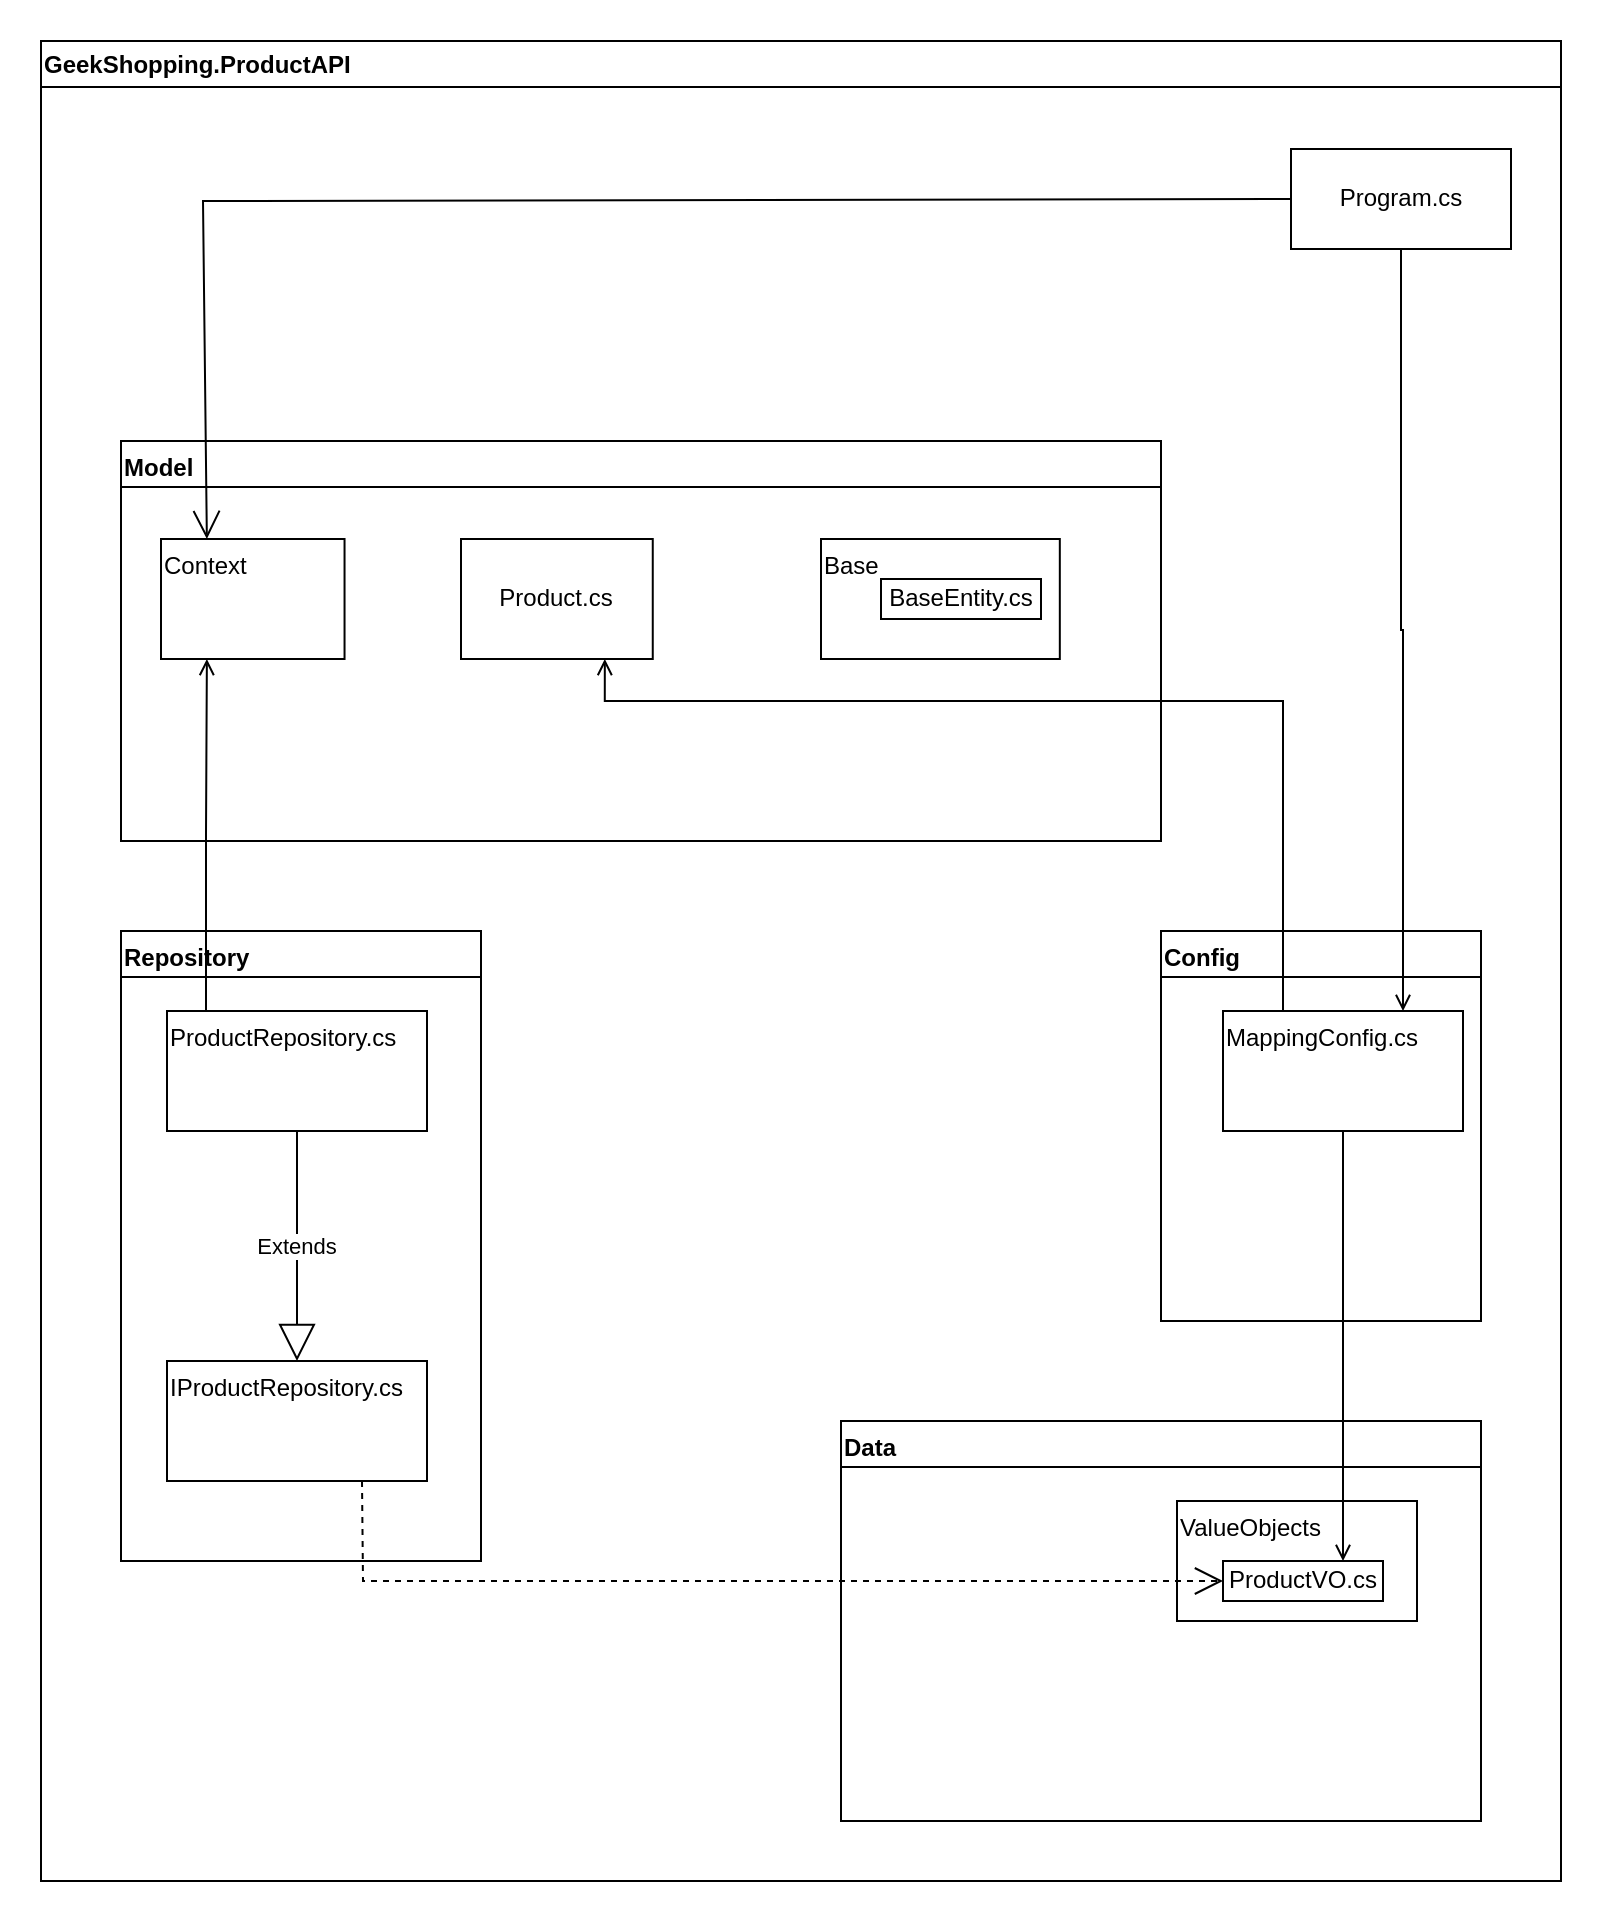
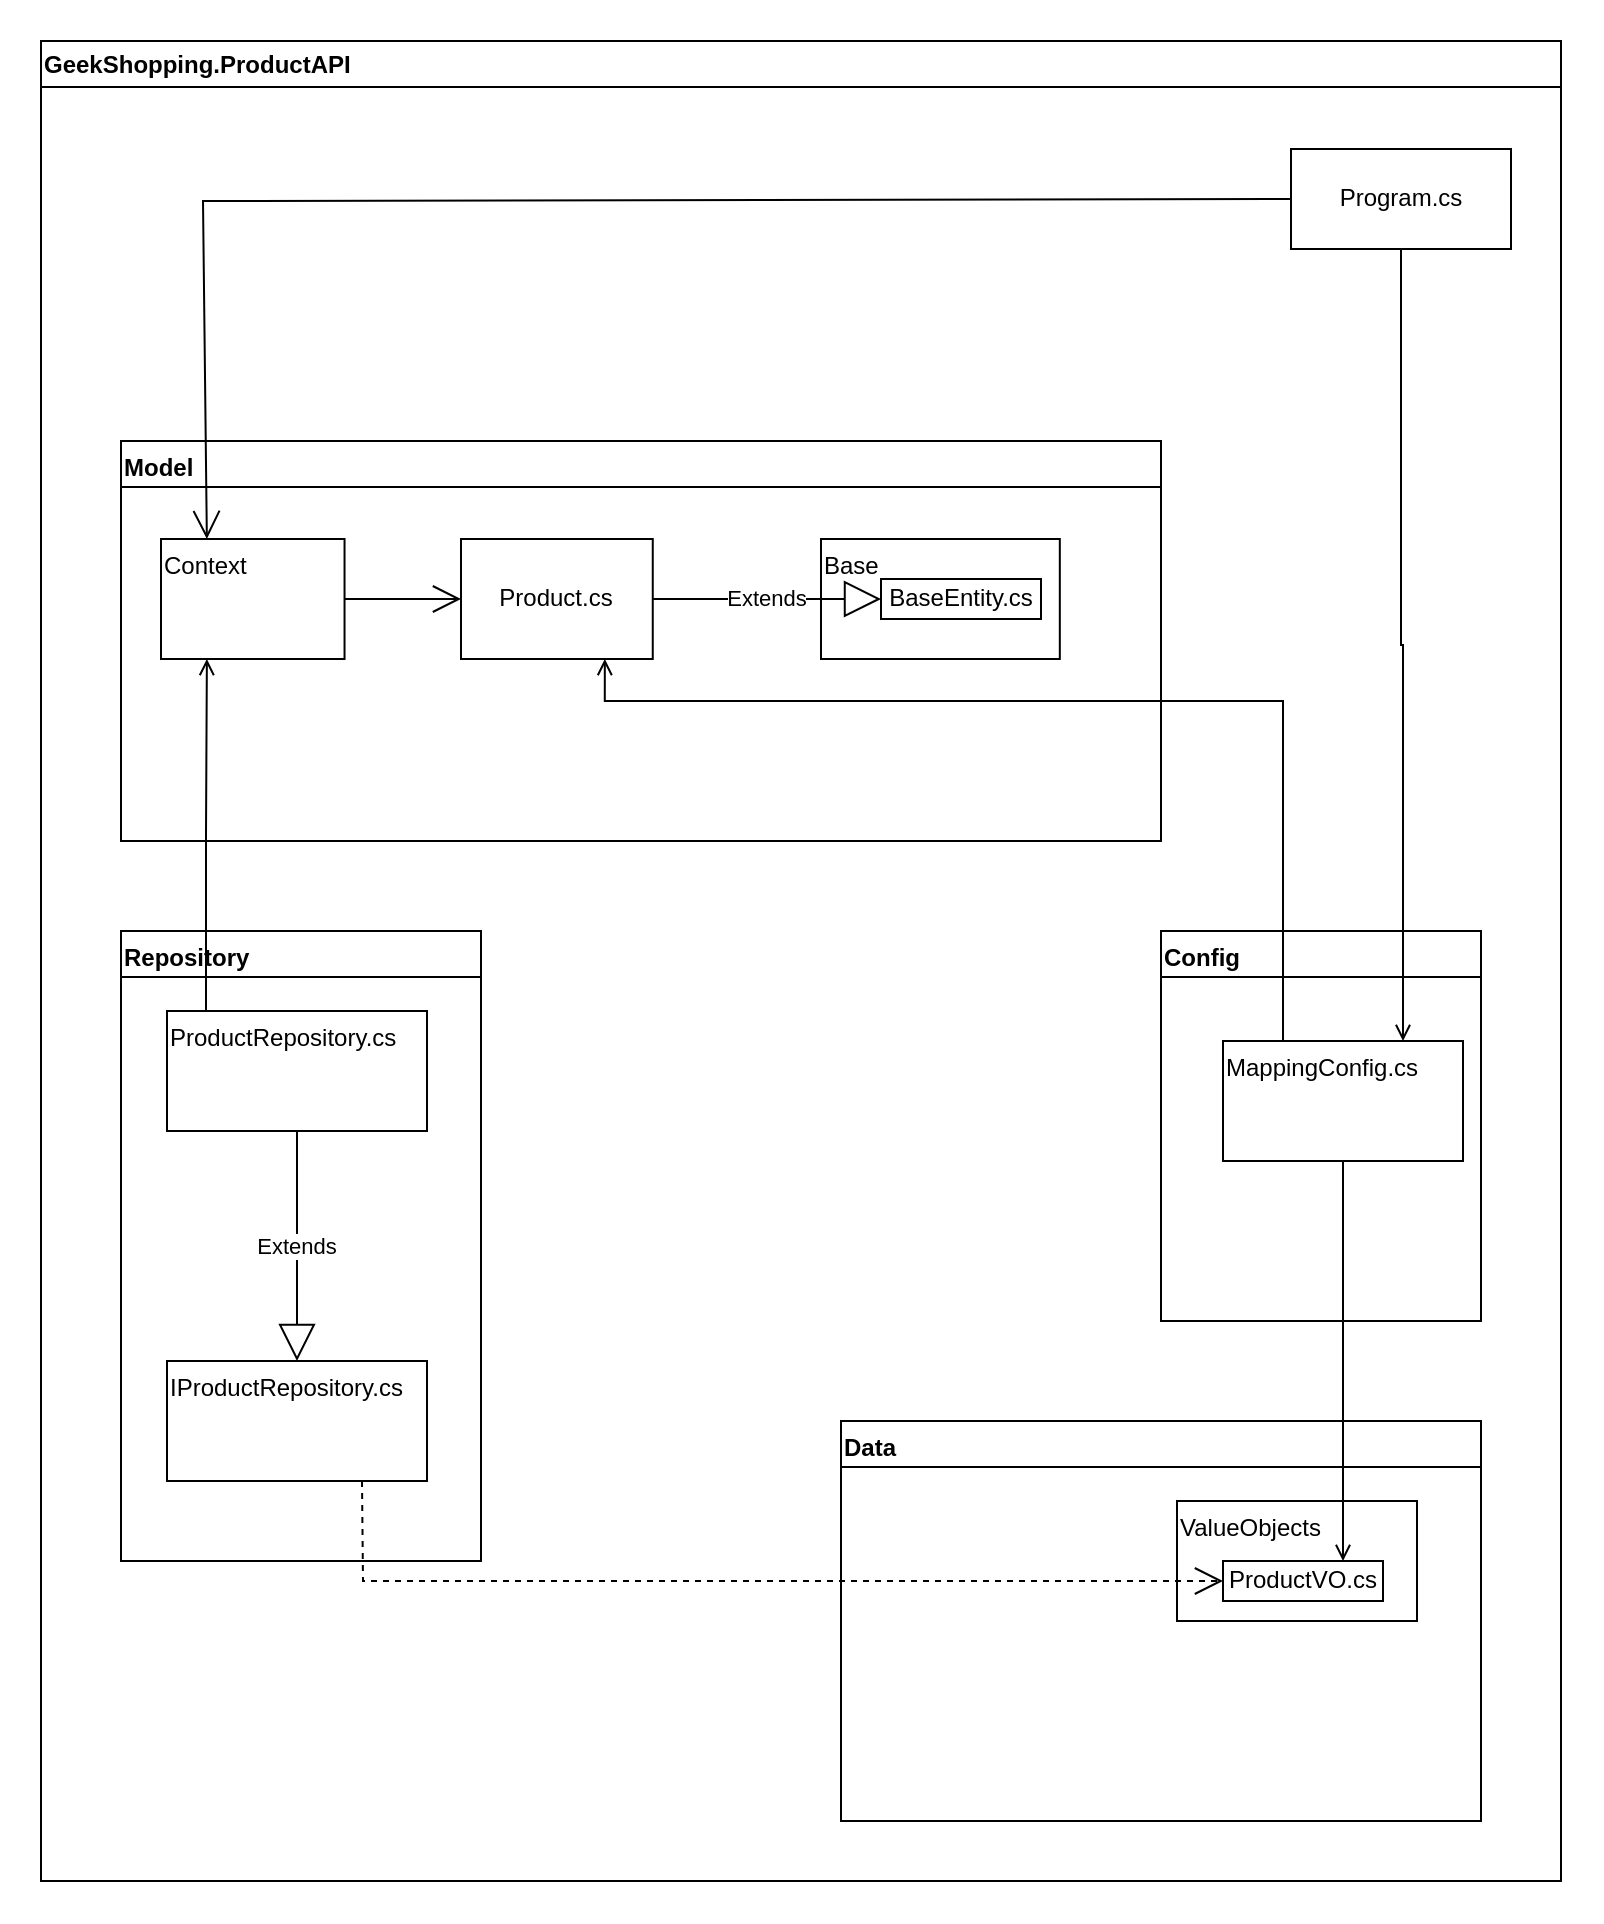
none -> (401, 599)
none -> (749, 599)
(1343, 1071) -> (1343, 1101)
